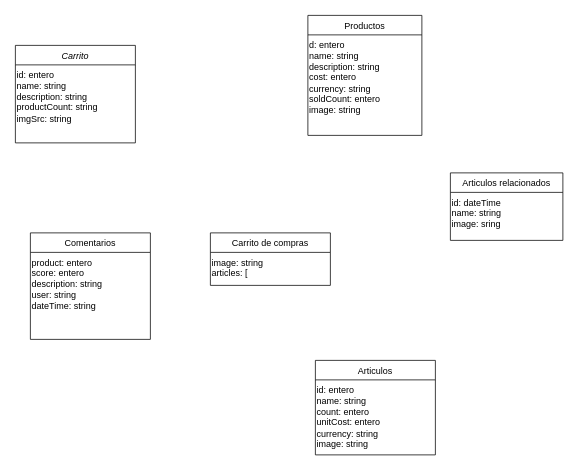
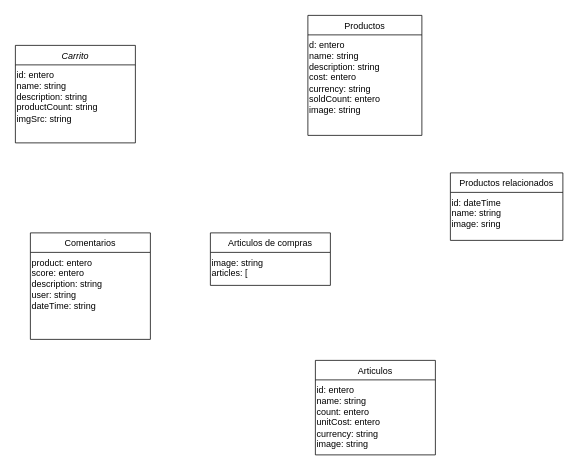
(506, 183) -> (506, 183)
(270, 243) -> (270, 243)
